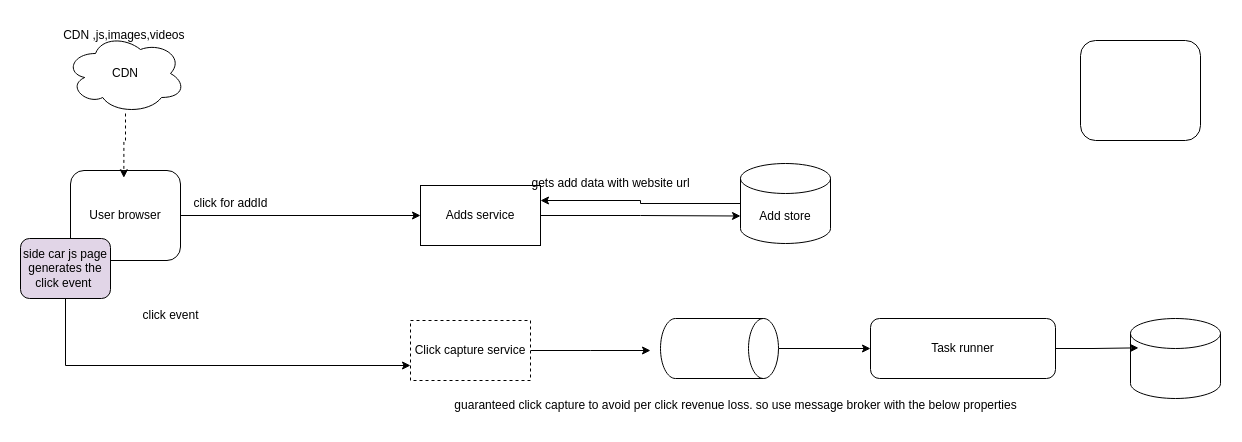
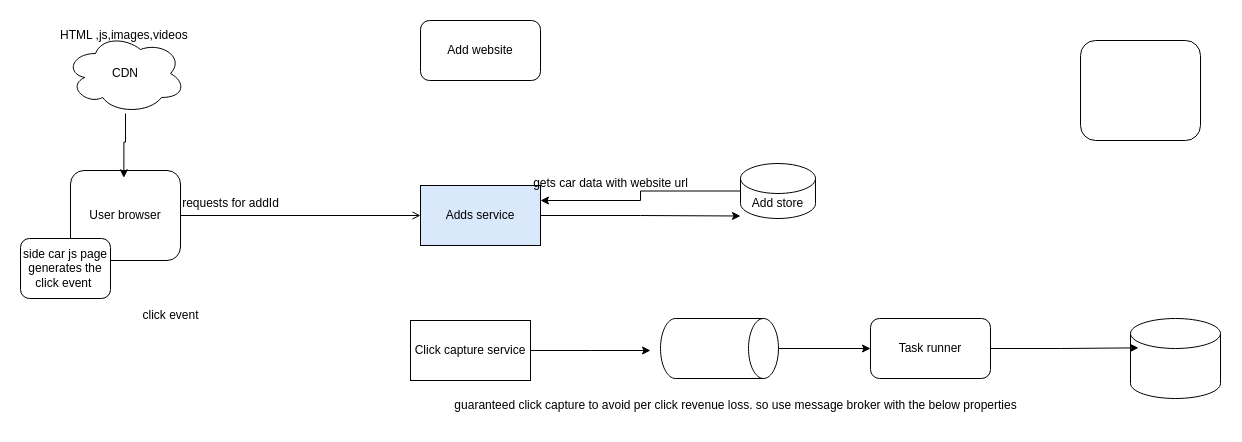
(126, 36) -> (126, 36)
none -> (481, 51)
(124, 142) -> (124, 142)
(611, 184) -> (611, 184)
(231, 204) -> (231, 204)
(786, 204) -> (778, 191)
(412, 216) -> (413, 216)
(481, 216) -> (481, 216)
(66, 269) -> (66, 269)
(963, 349) -> (931, 349)
(471, 351) -> (471, 351)
(201, 366) -> none
